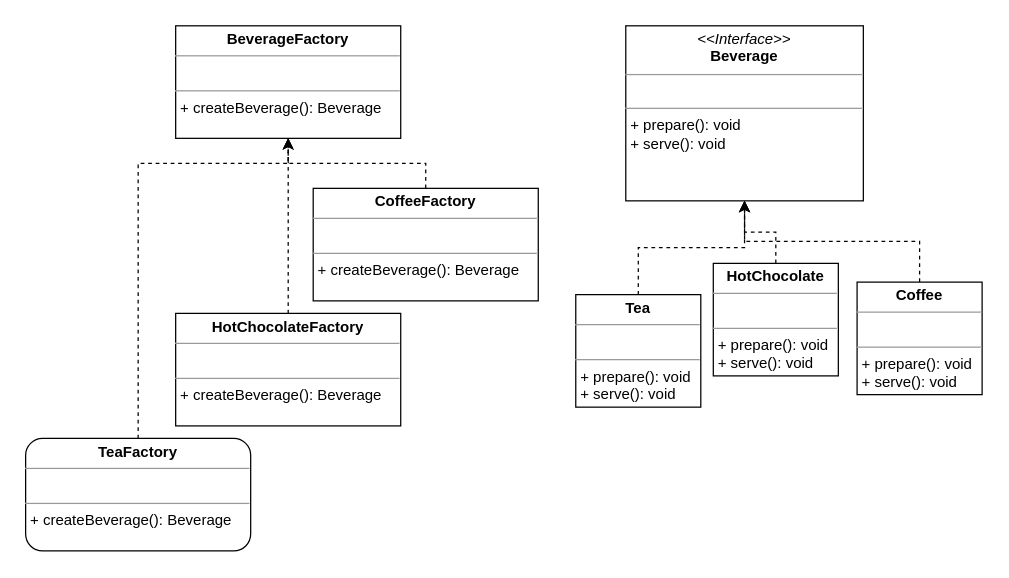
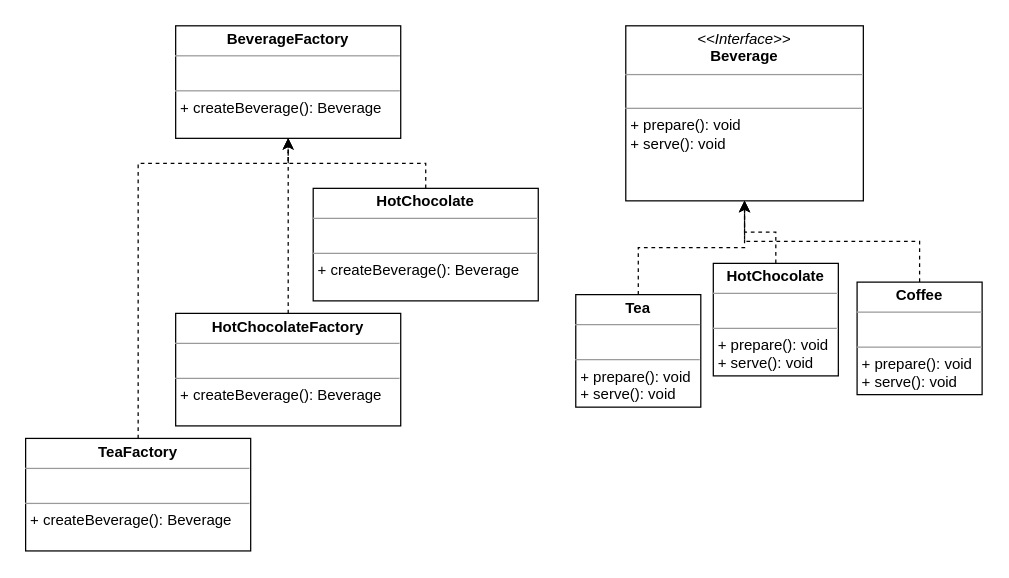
(425, 206) -> (425, 206)
(138, 494) -> (138, 494)
